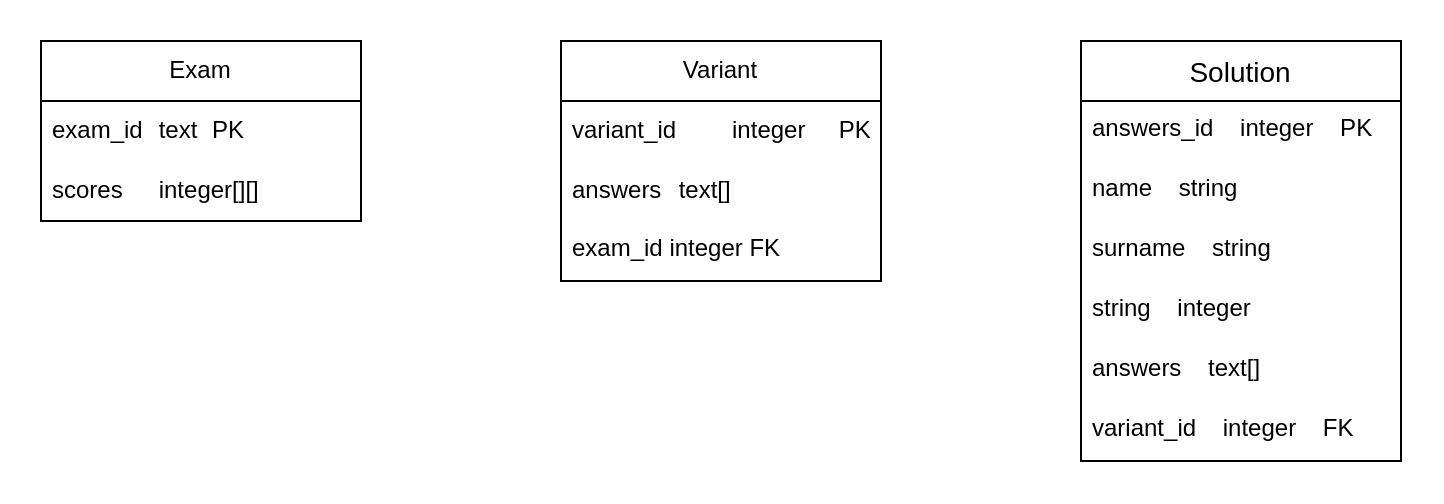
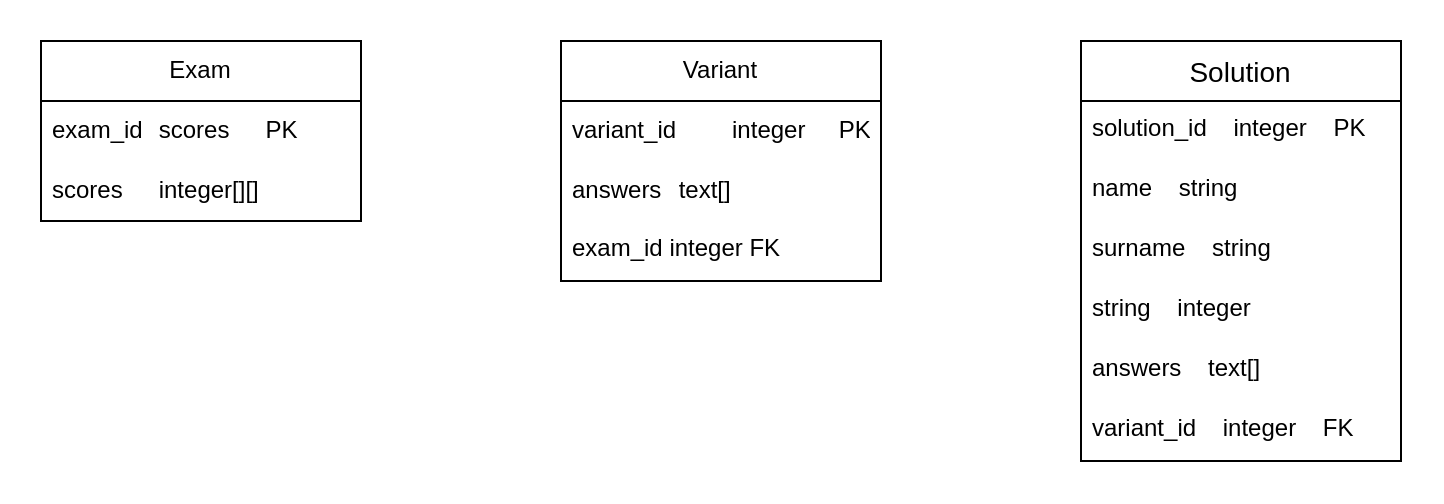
(1267, 128) -> (1268, 128)
(154, 131) -> (168, 131)
